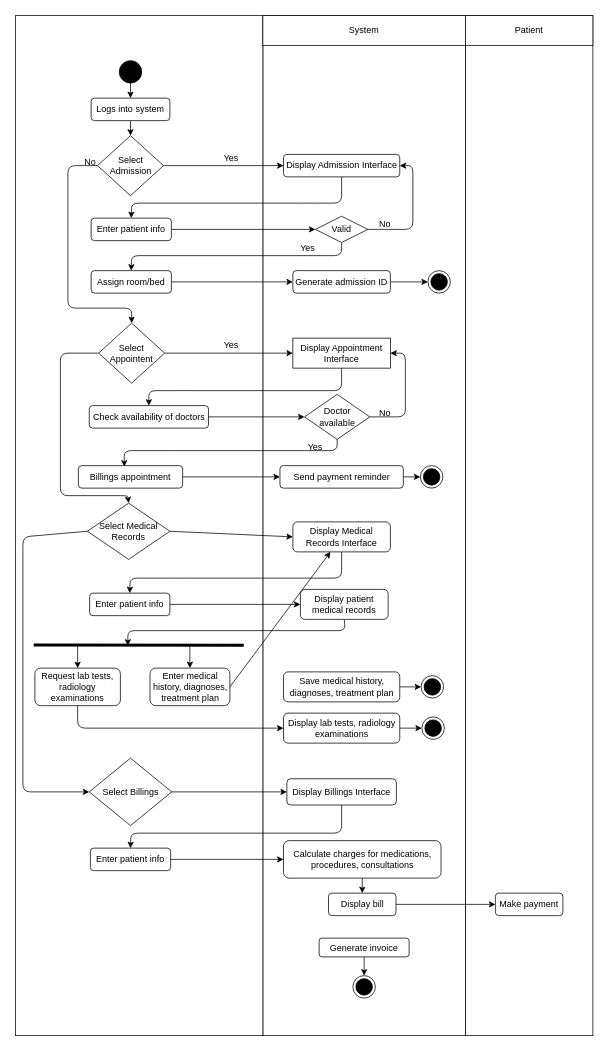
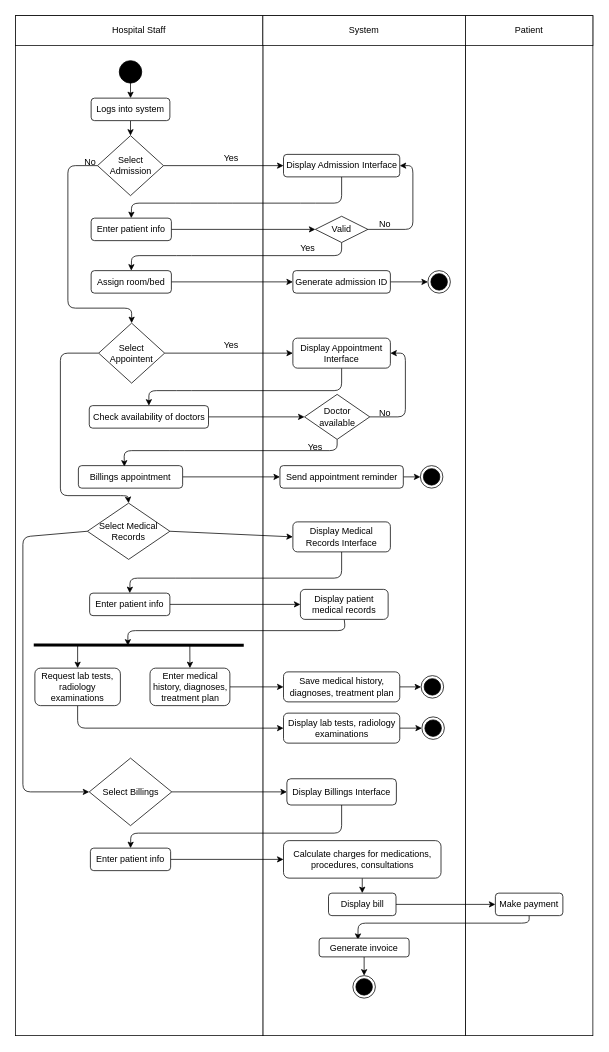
none -> (139, 30)
(342, 353) -> (342, 353)
(342, 477) -> (342, 477)
(279, 621) -> (277, 687)
none -> (359, 926)
